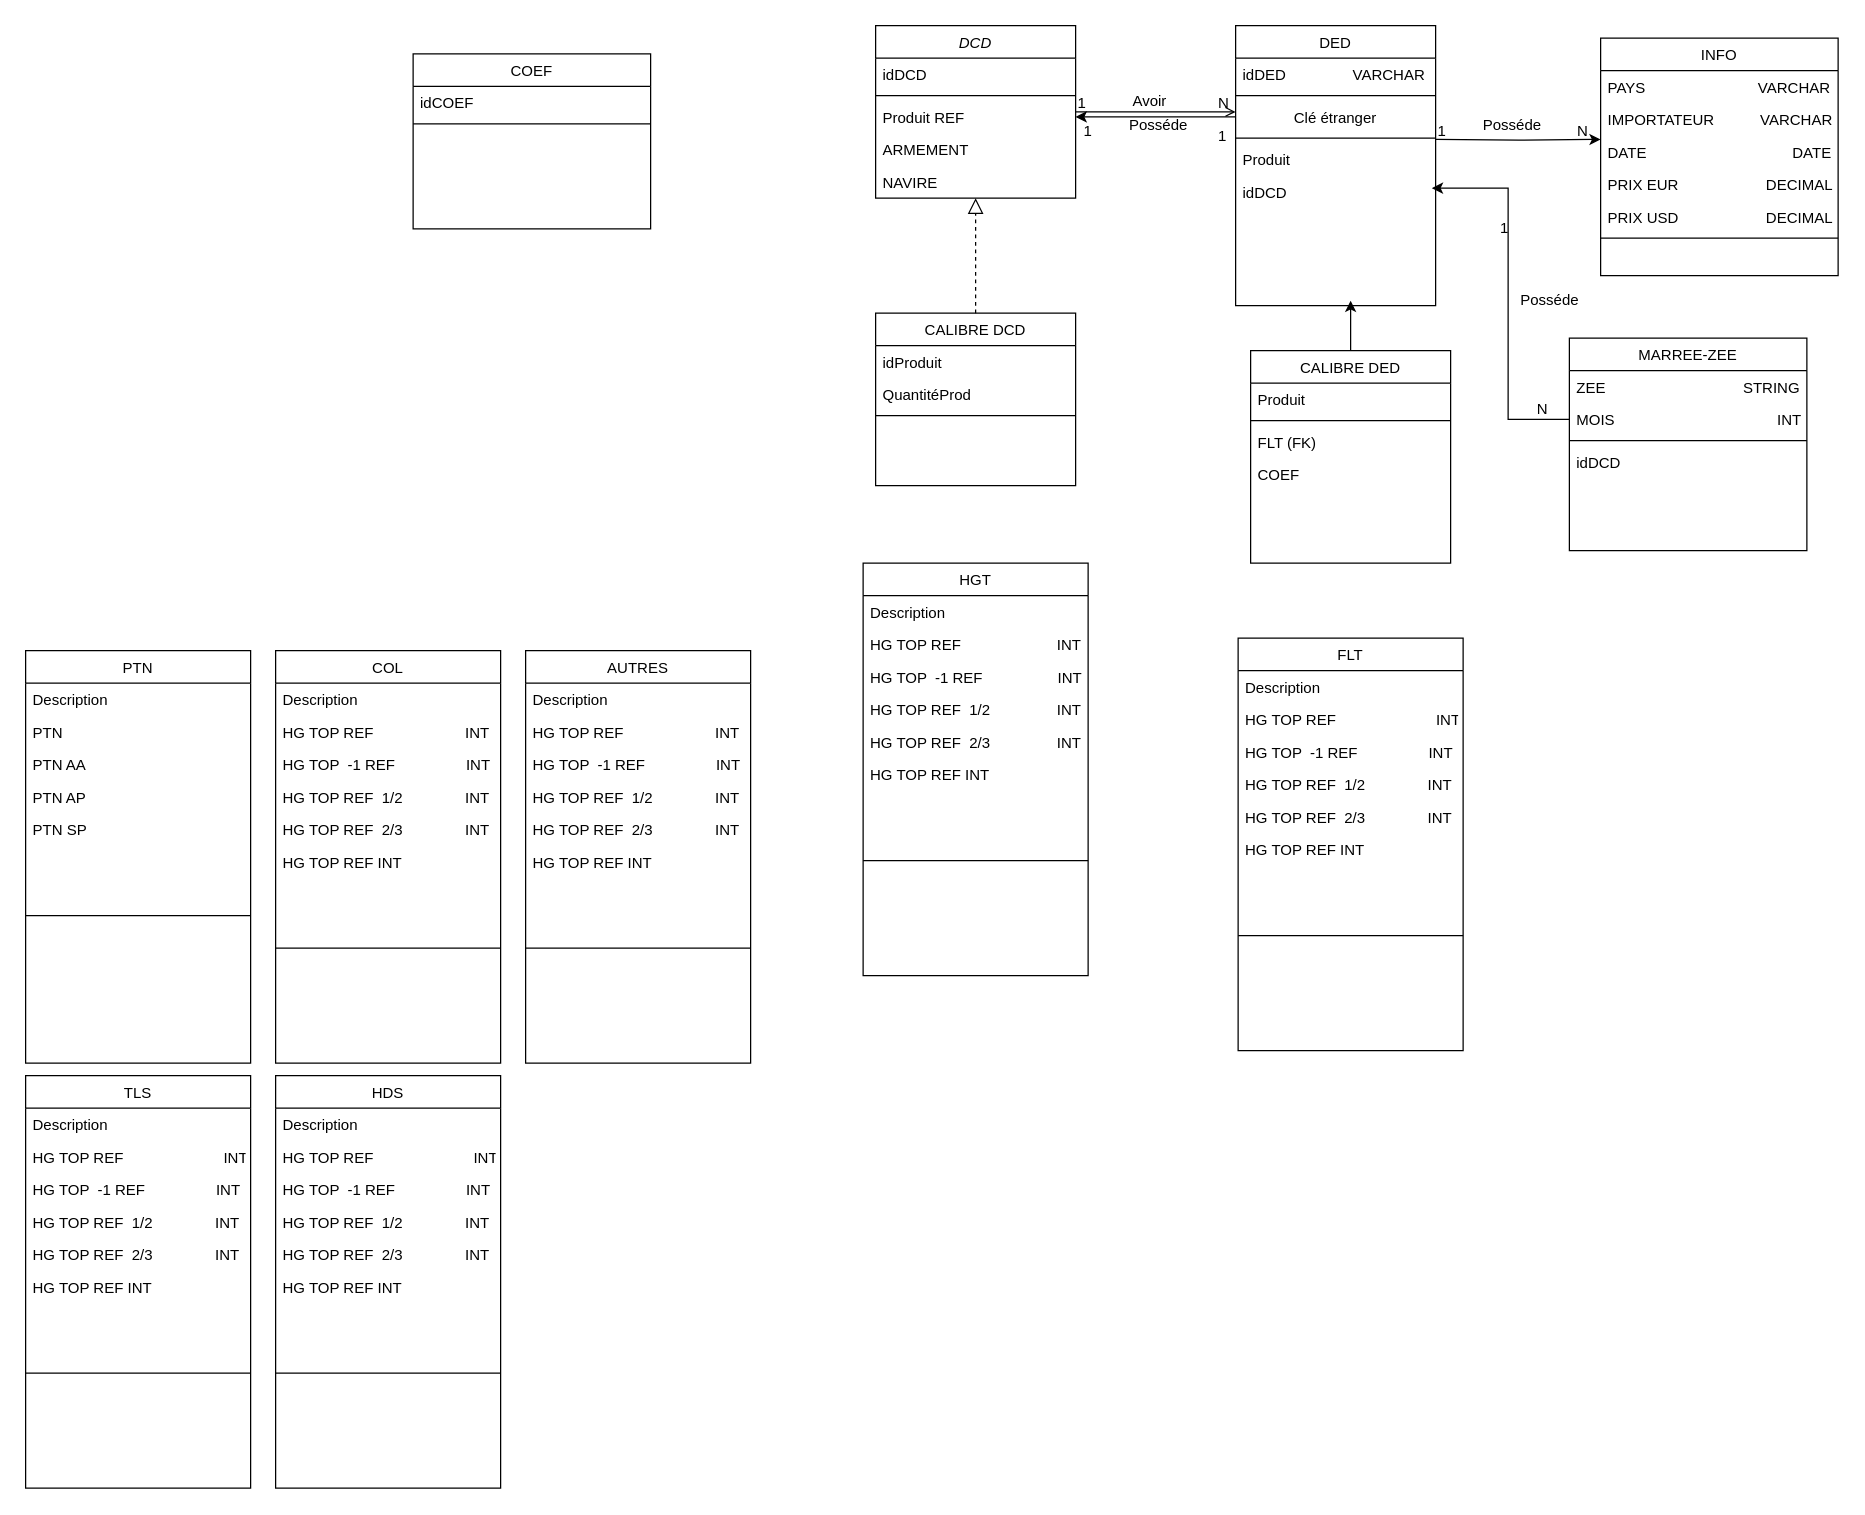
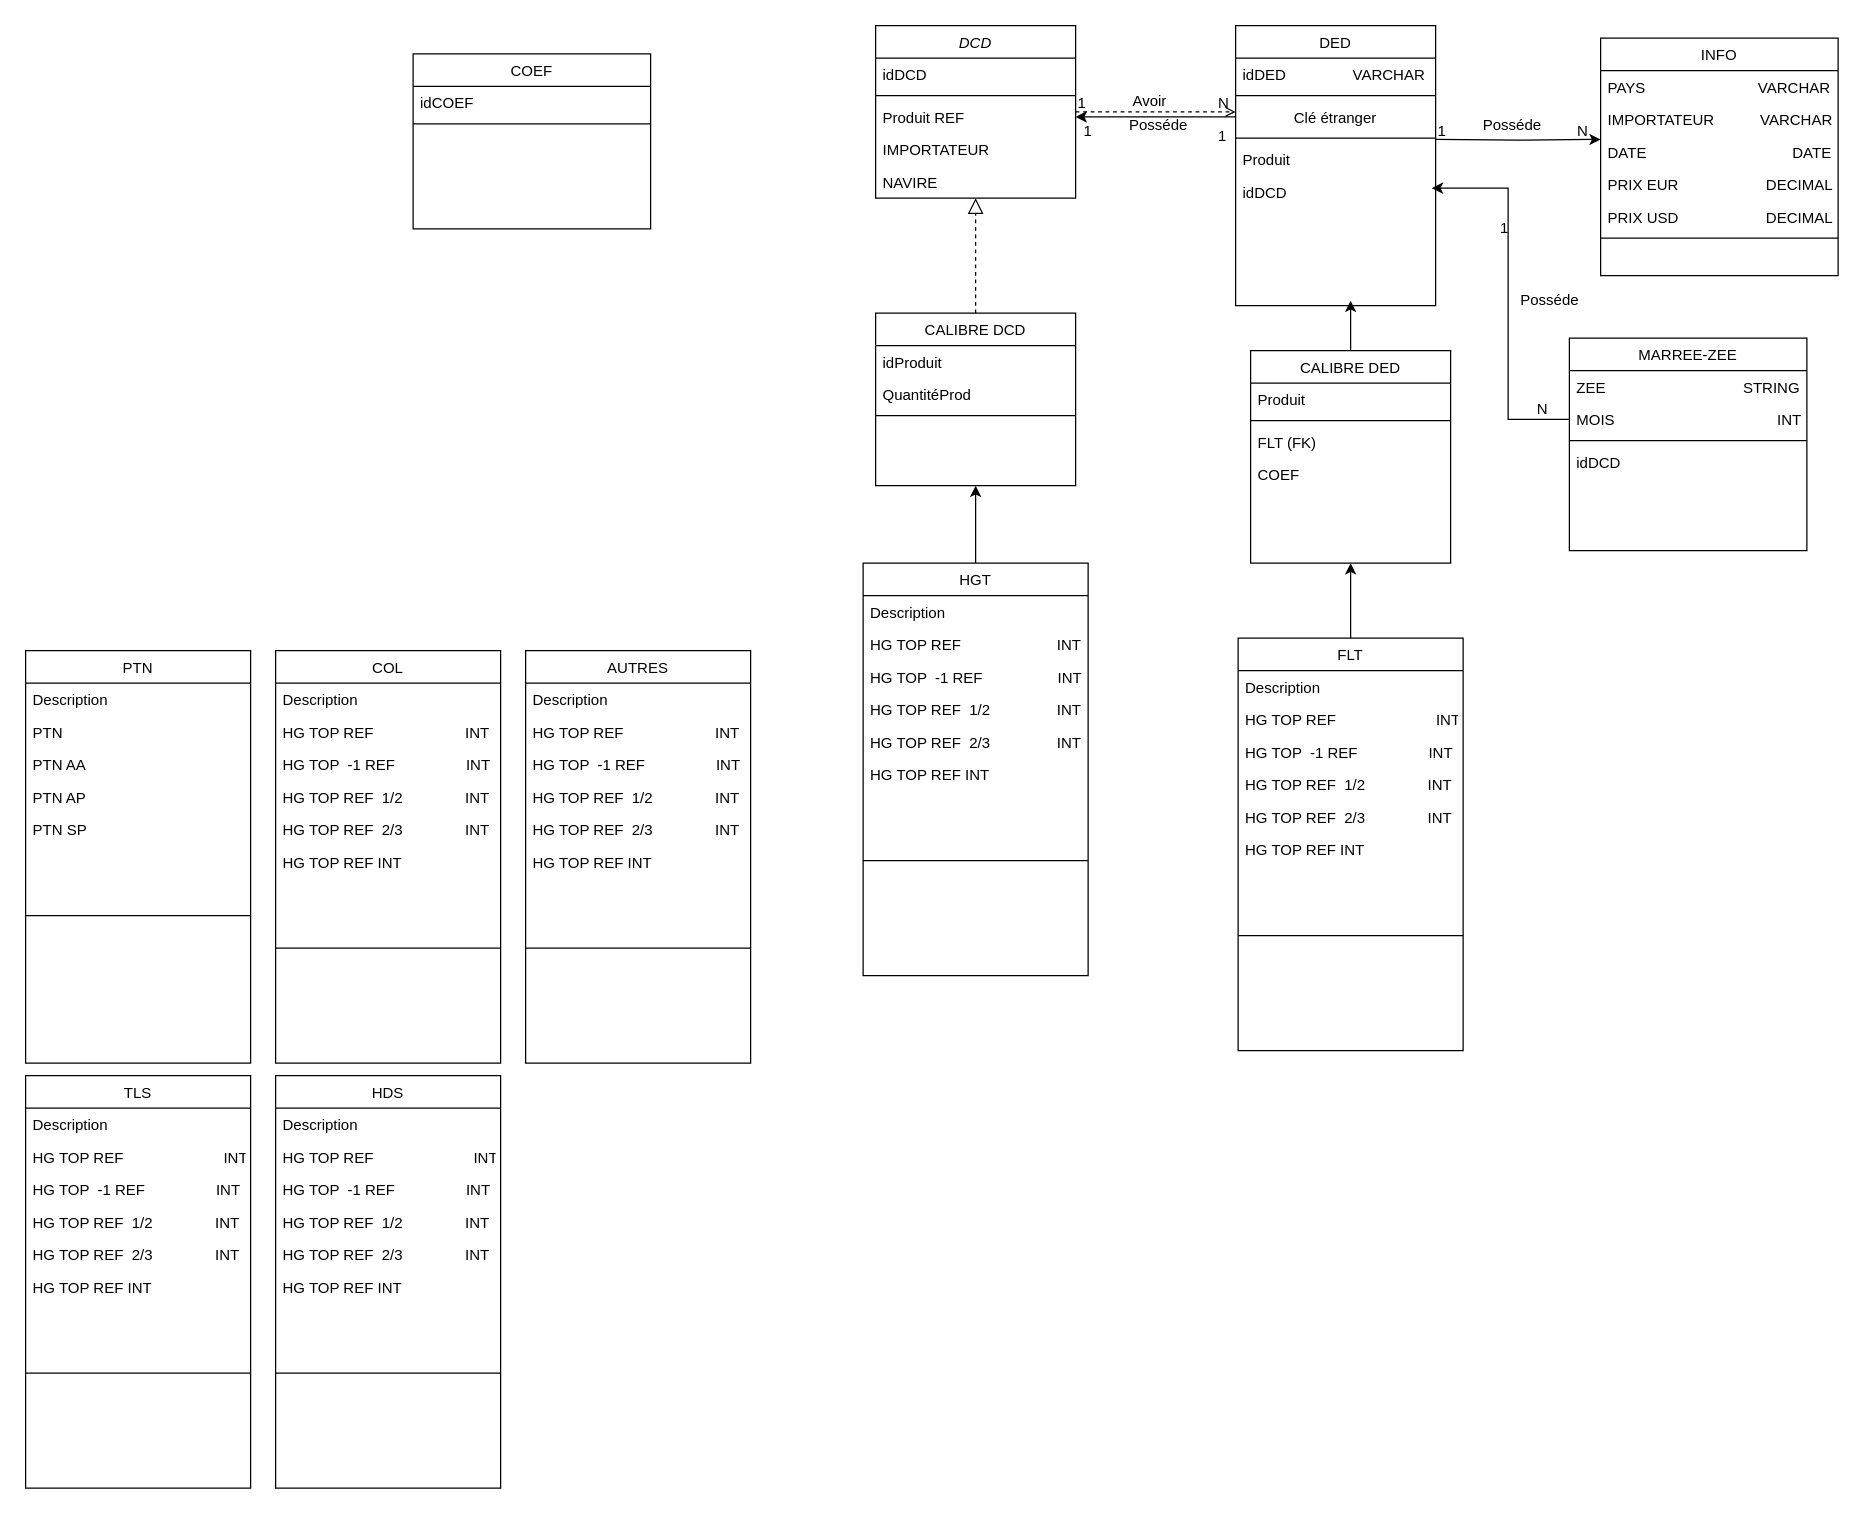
(1155, 112) -> (1155, 112)
(916, 150) -> (929, 150)
none -> (976, 529)
none -> (1351, 605)
